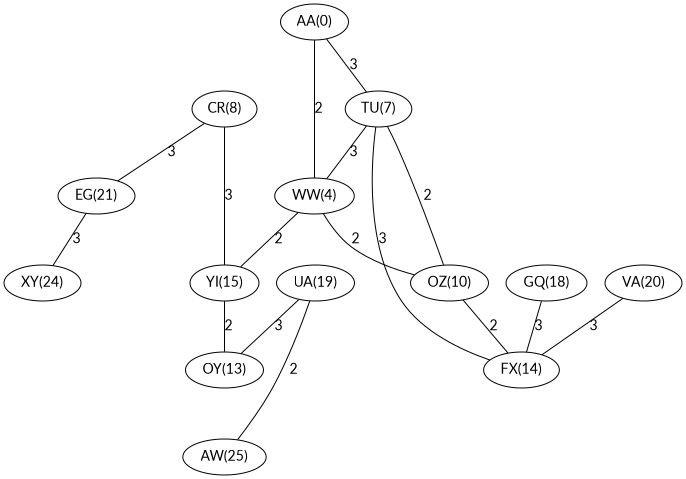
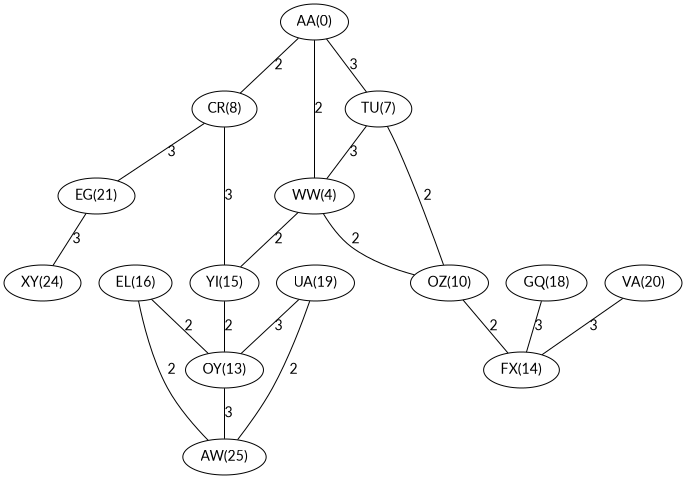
none -> (269, 66)
(388, 276) -> none
none -> (136, 283)
none -> (224, 414)
